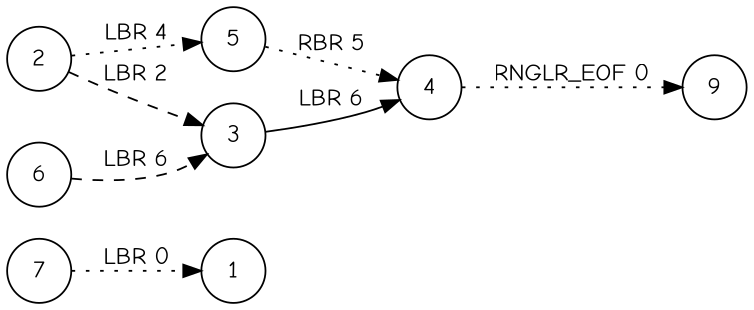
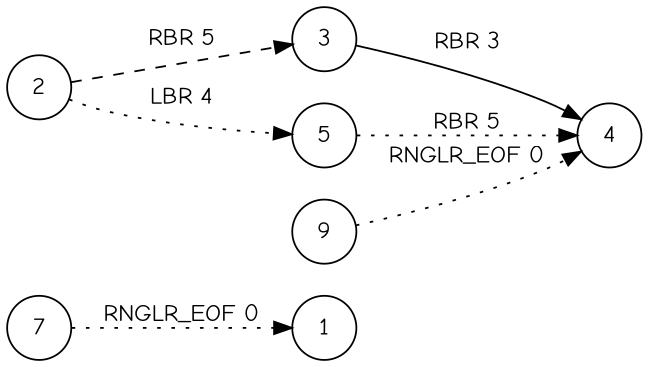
(136, 74) -> (182, 38)
(563, 87) -> (462, 198)
(331, 99) -> (467, 42)
(39, 175) -> none
(136, 257) -> (182, 315)
